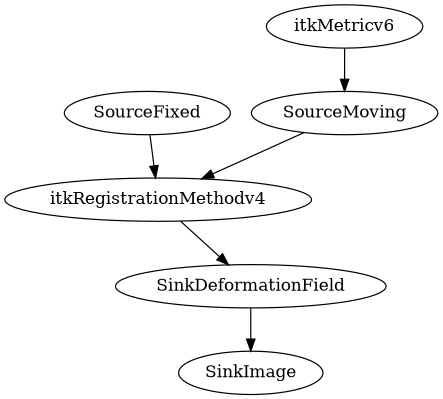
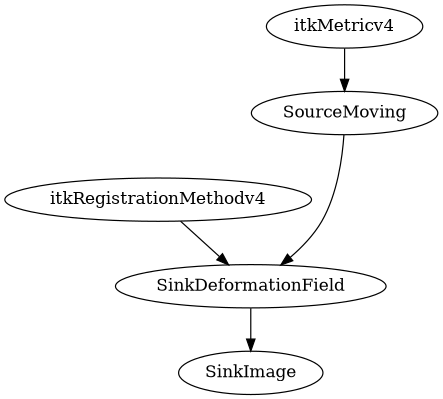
(345, 26) -> (345, 26)
(147, 113) -> none
(258, 153) -> (330, 202)
